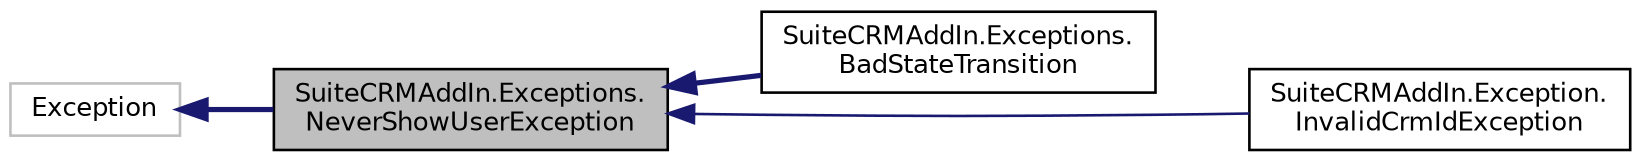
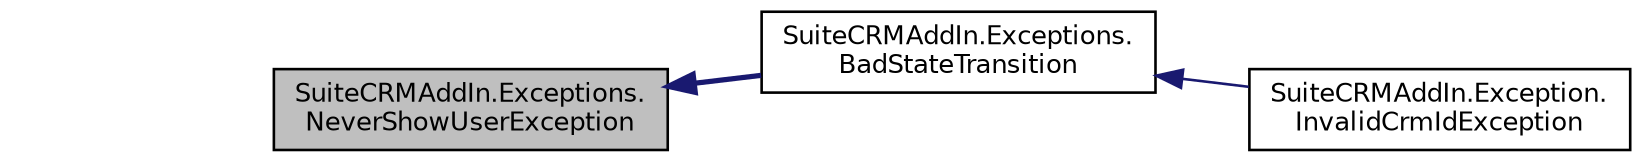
(95, 110) -> none
(972, 116) -> (1215, 83)
